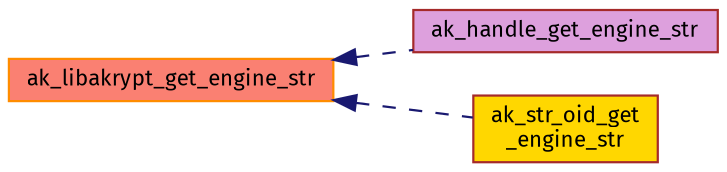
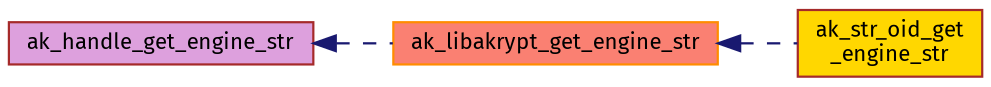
(385, 54) -> (365, 43)
